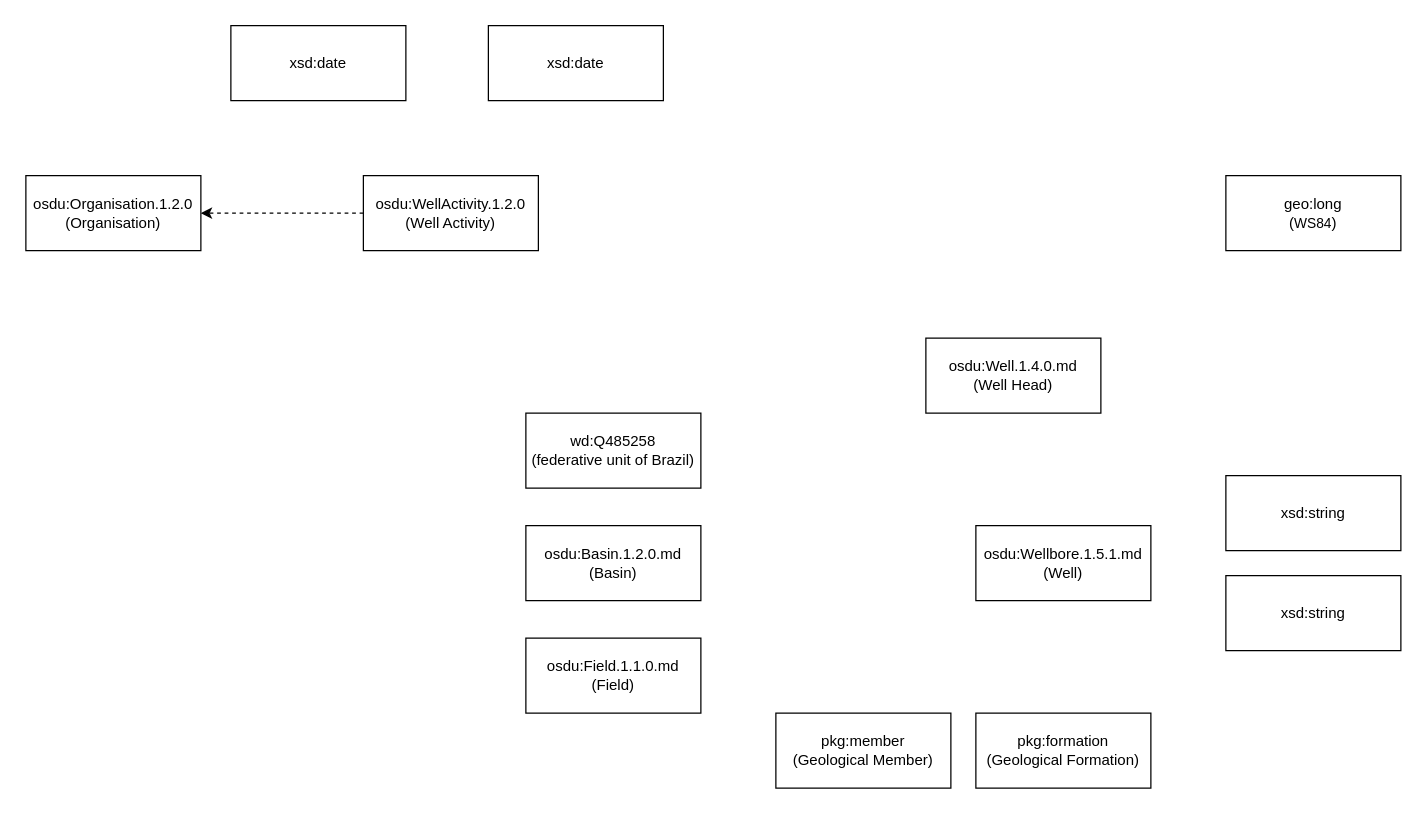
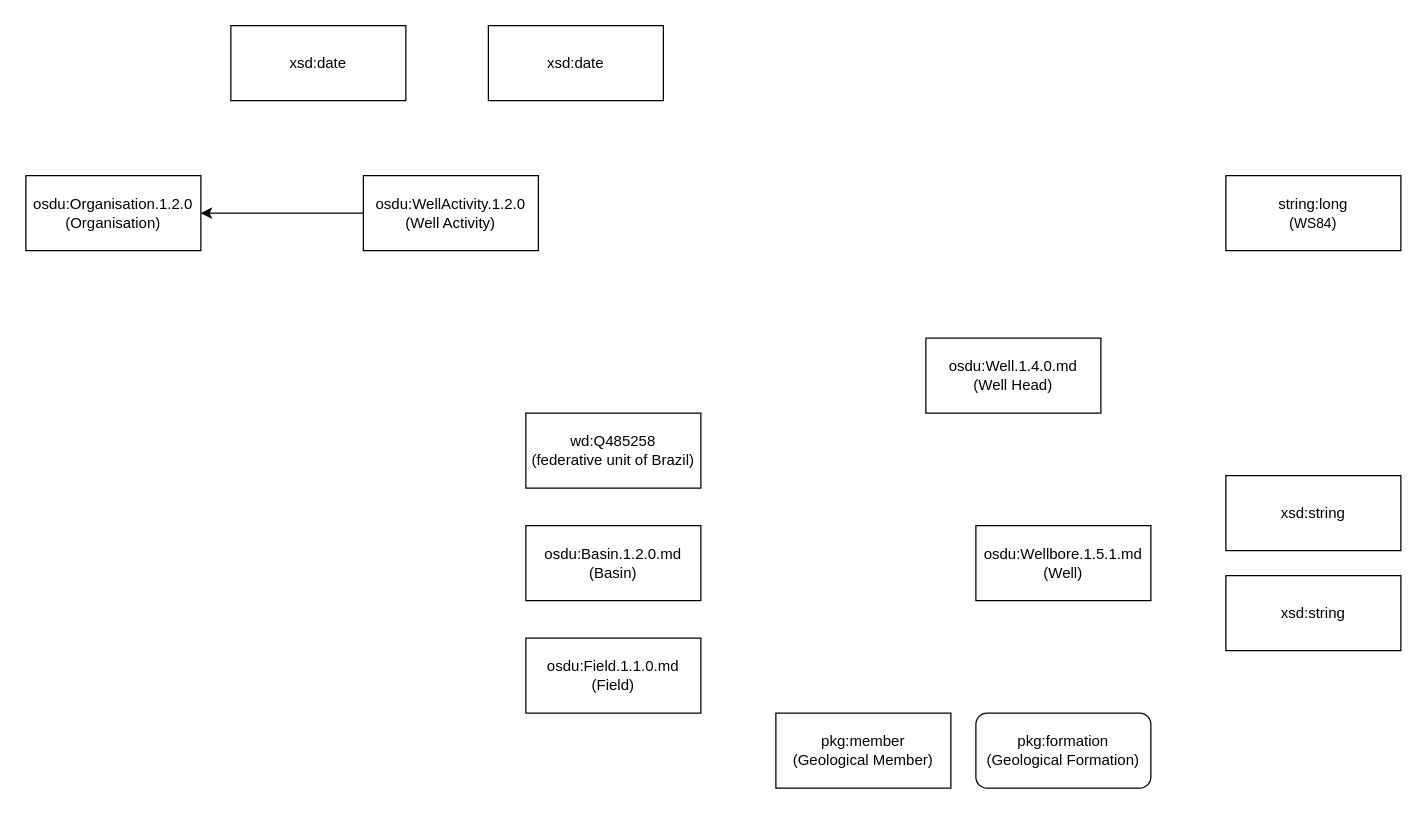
(286, 213) -> (286, 213)
(1313, 213) -> (1313, 213)
(1063, 751) -> (1063, 751)
